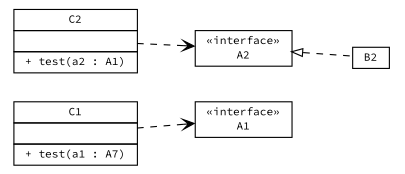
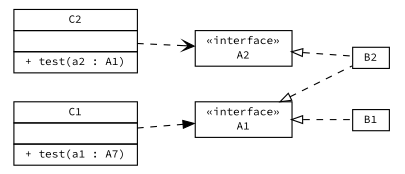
none -> (321, 81)
none -> (370, 120)
(160, 126) -> (160, 126)
